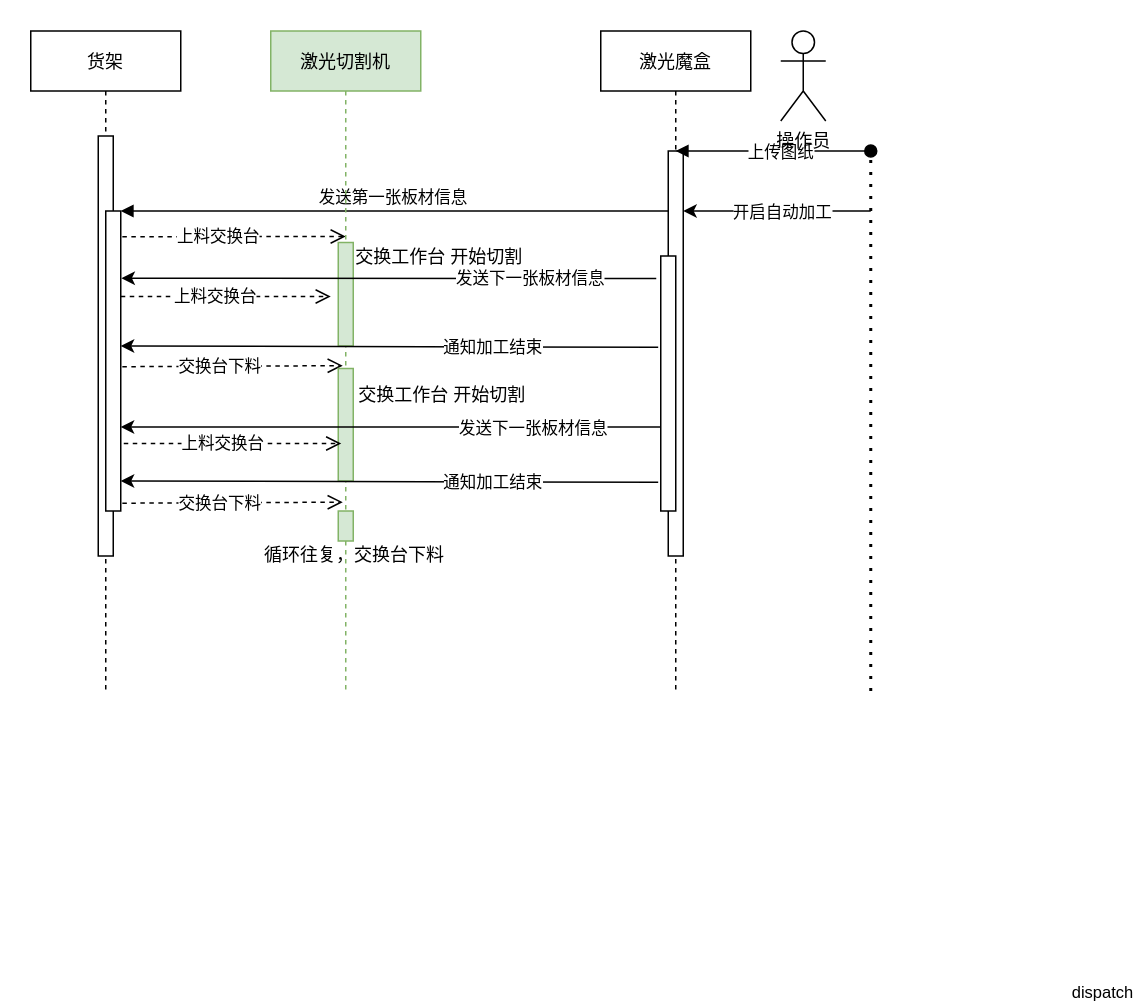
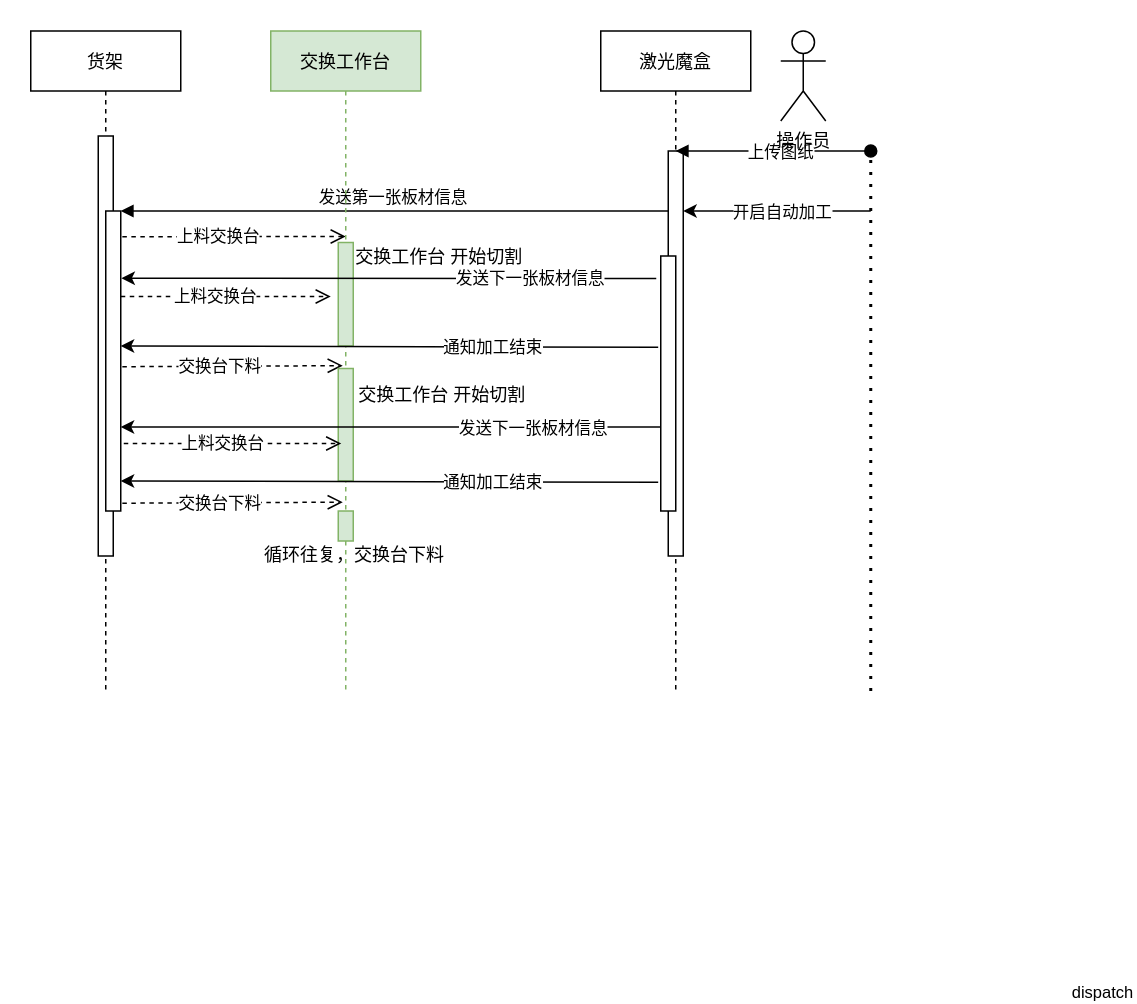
(345, 62) -> (345, 62)
